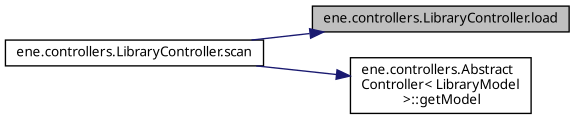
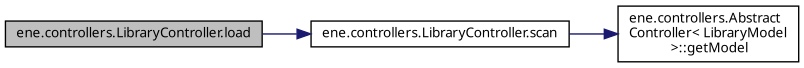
(281, 37) -> (280, 34)
